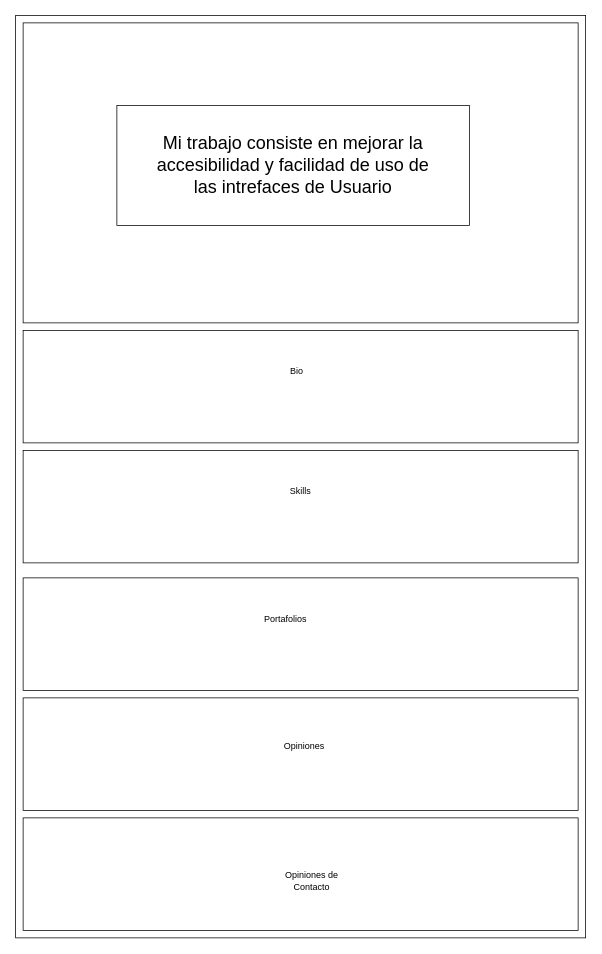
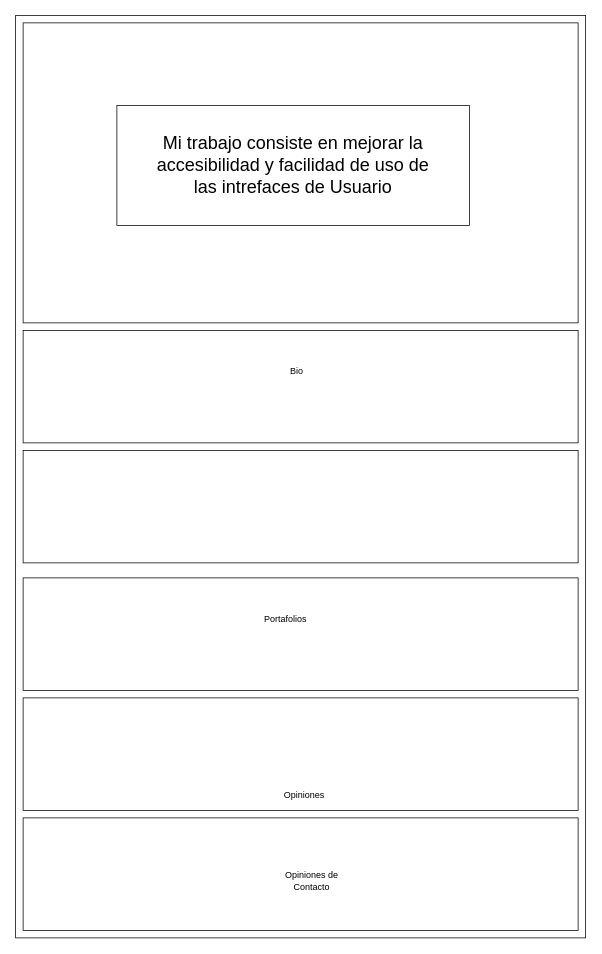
(300, 492) -> none
(304, 747) -> (304, 795)
